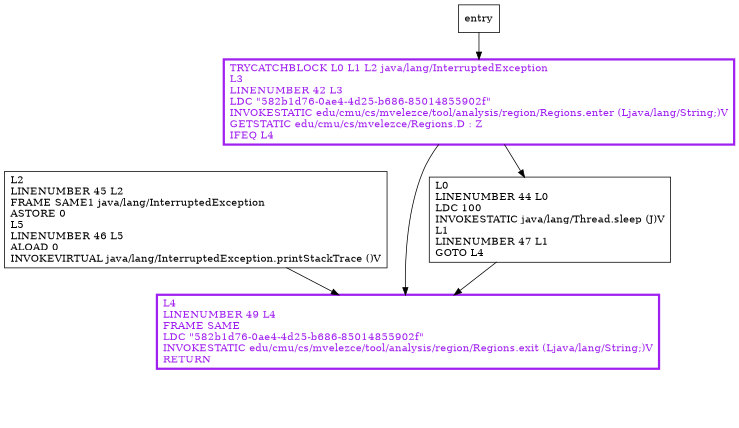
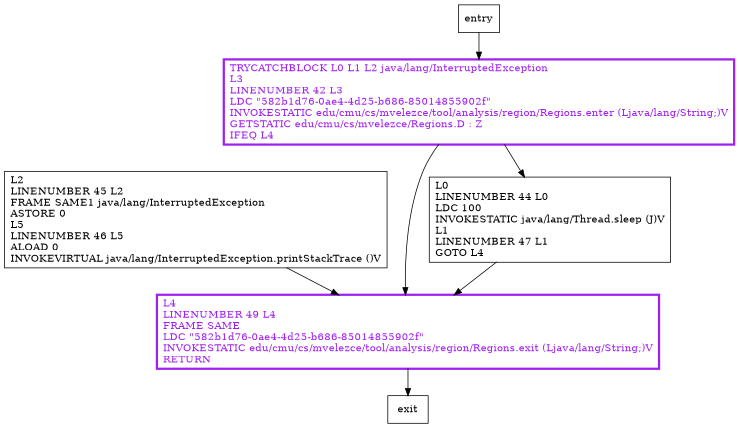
none -> (408, 409)
